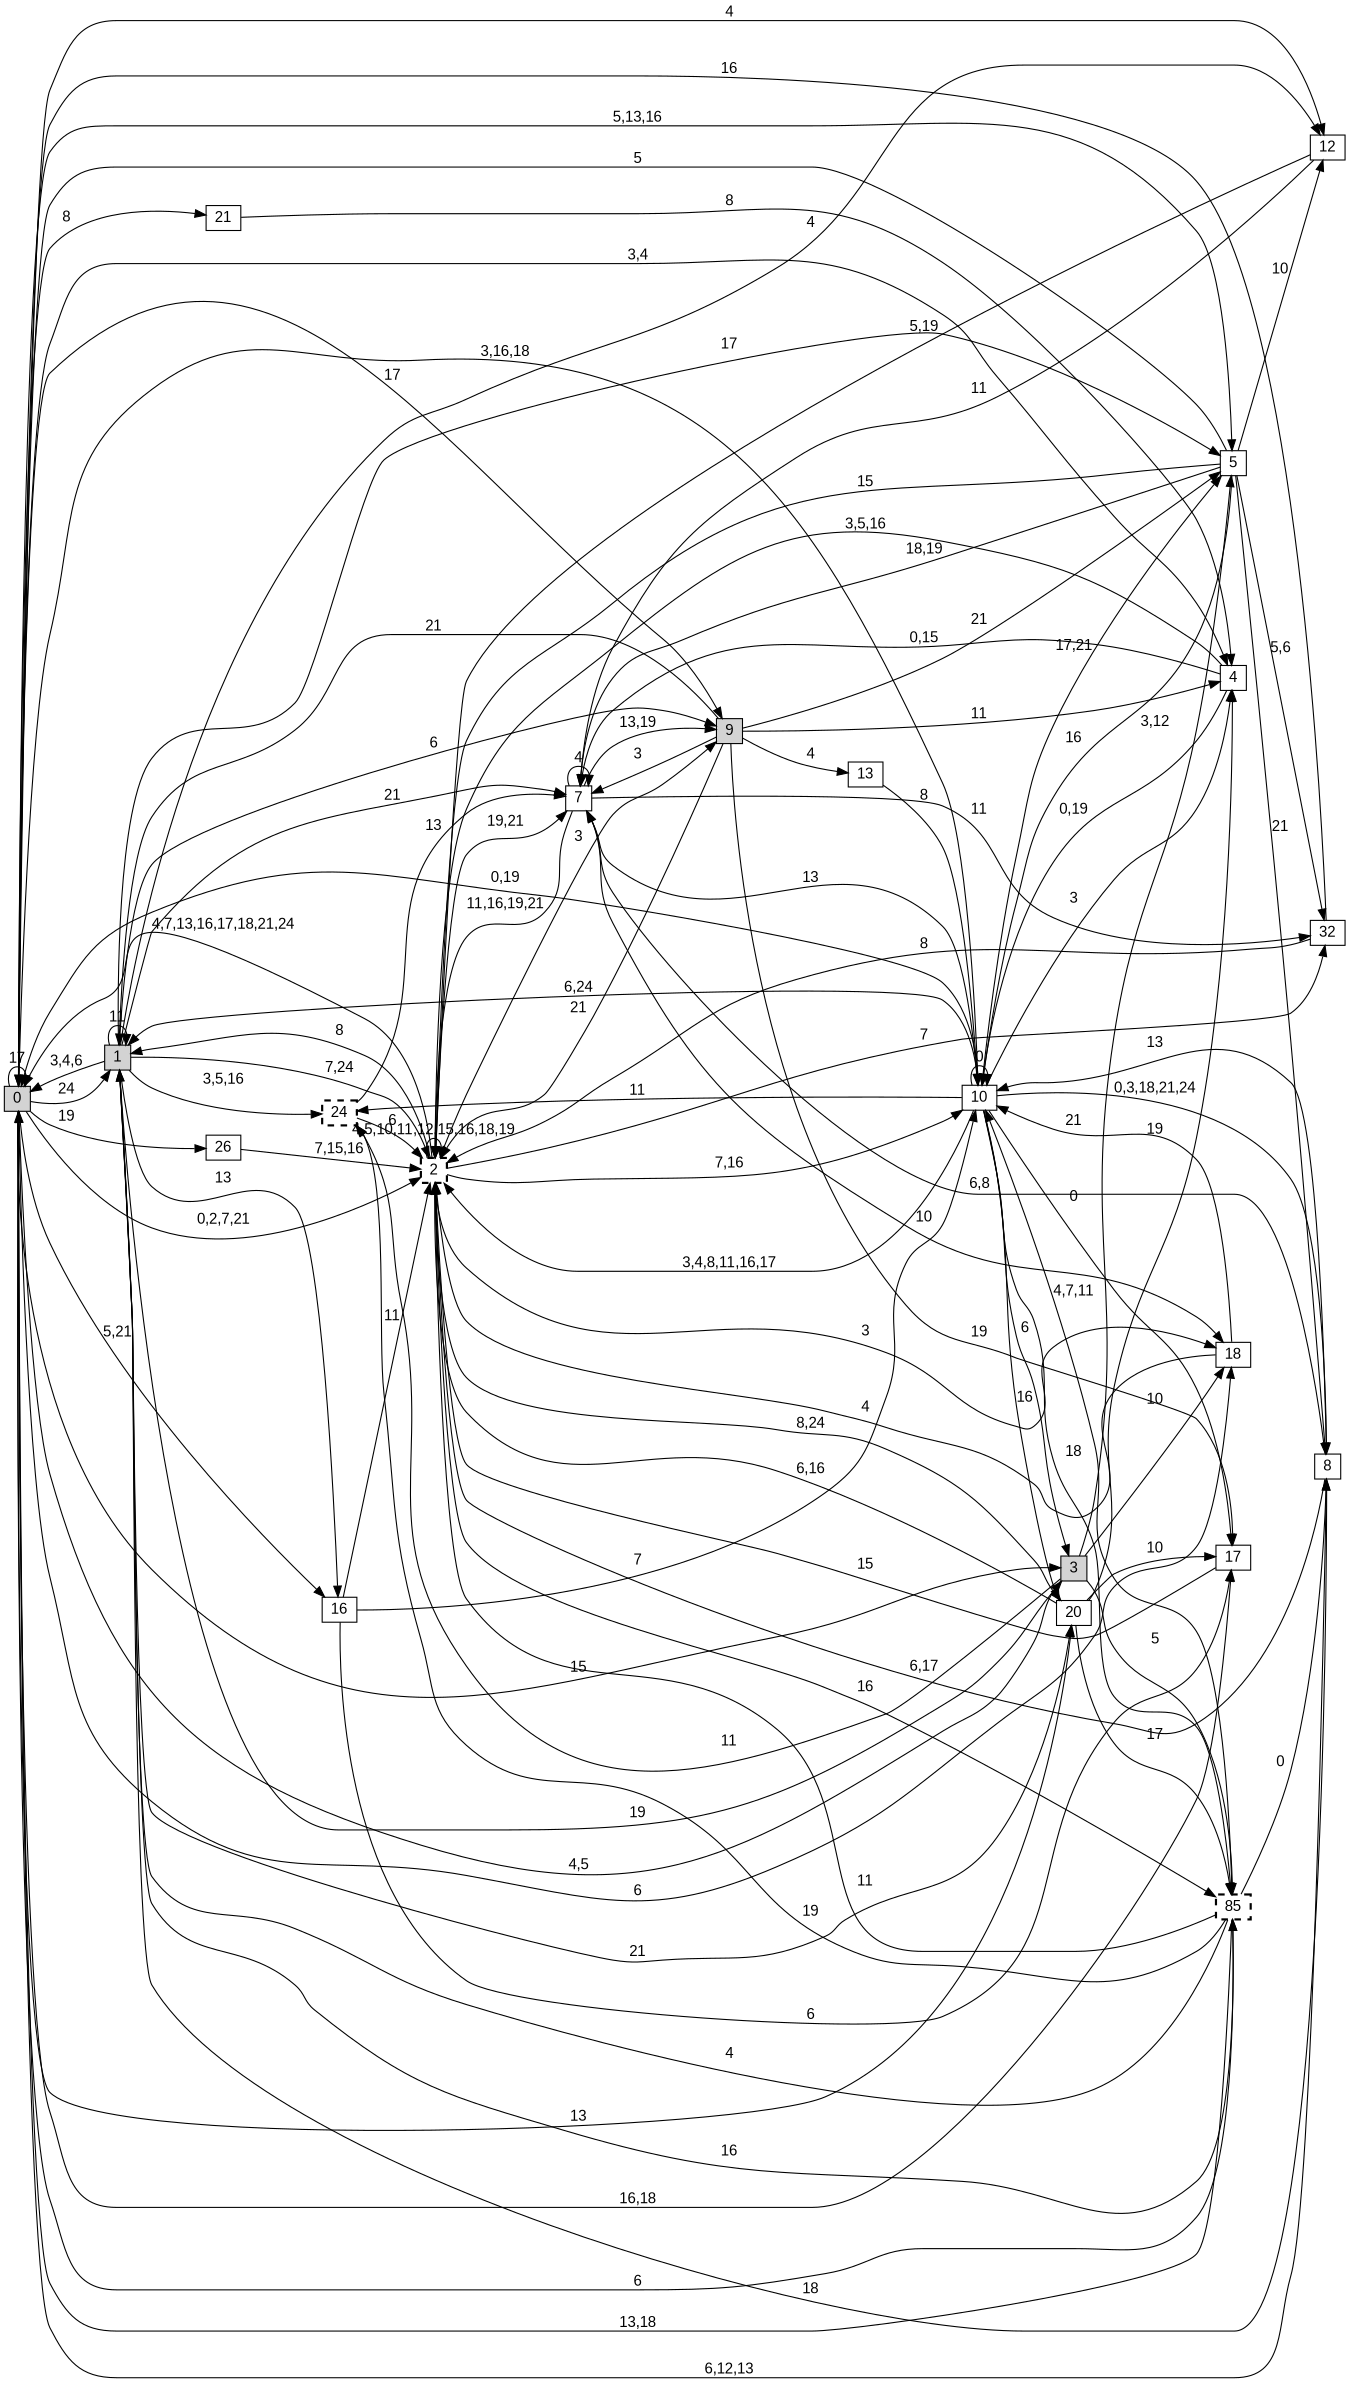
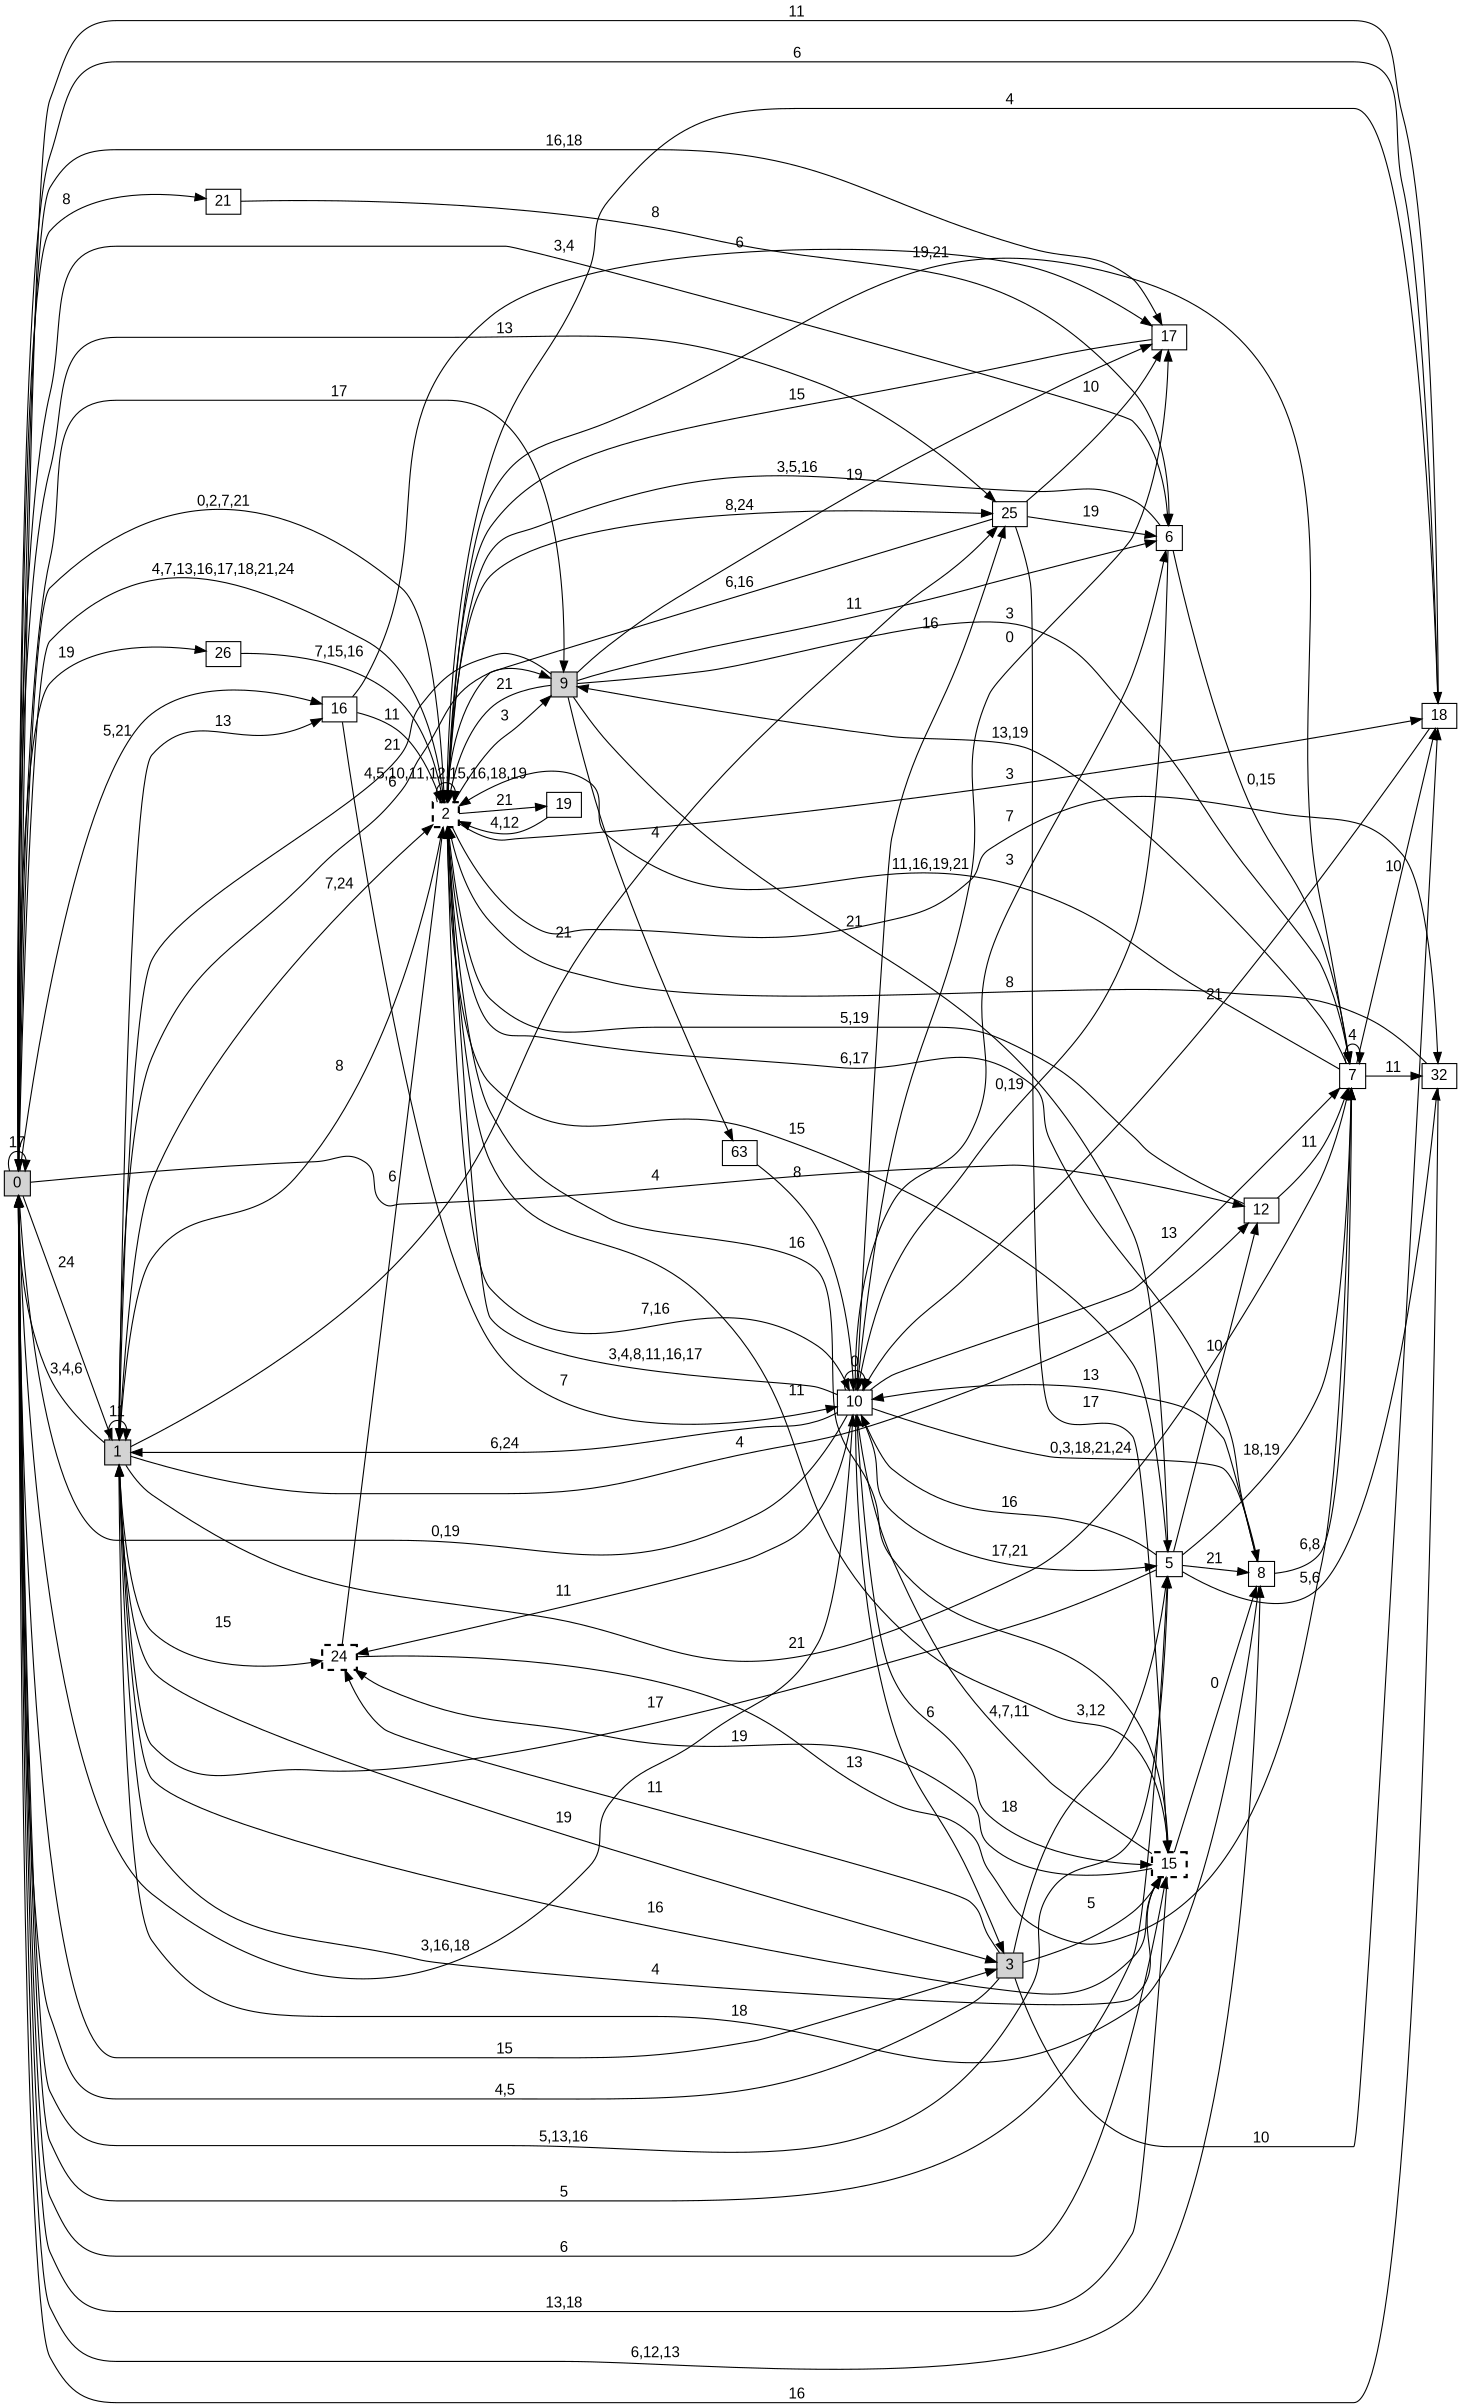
none -> (502, 21)
(457, 429) -> (526, 1749)
(1233, 678) -> (1169, 538)
(866, 774) -> (740, 1153)
none -> (564, 805)
(223, 1080) -> (223, 1623)
(1074, 1613) -> (1010, 514)
(1233, 1907) -> (1169, 1865)
